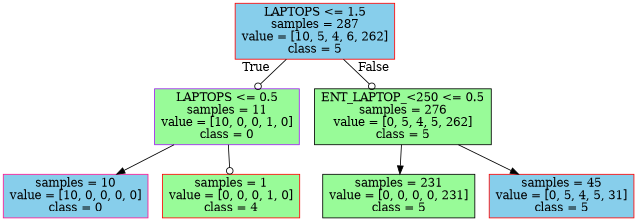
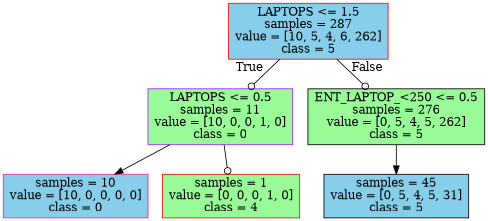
(399, 196) -> none
(562, 196) -> (396, 196)
